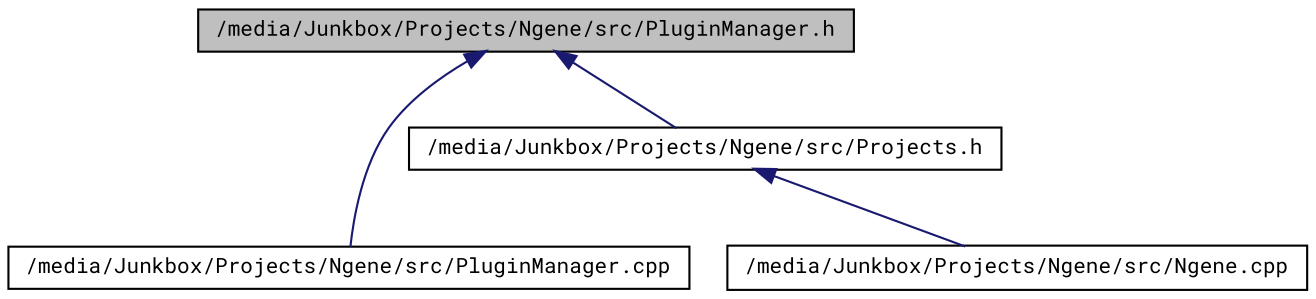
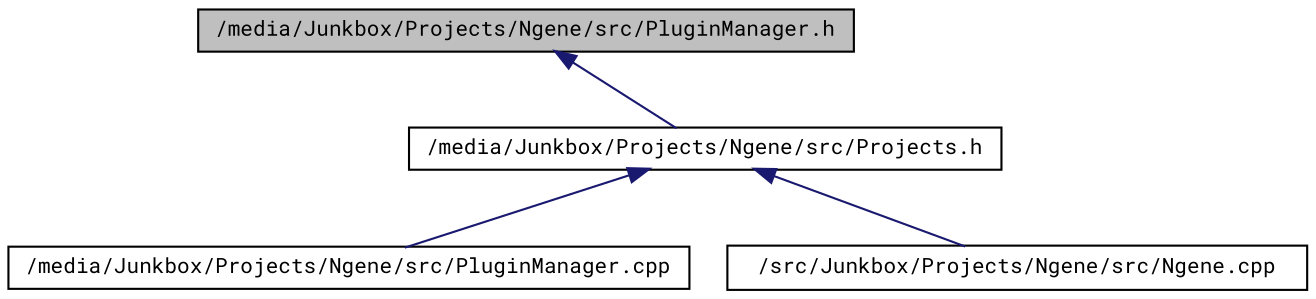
(383, 138) -> (517, 212)
(1017, 268) -> (1017, 268)
